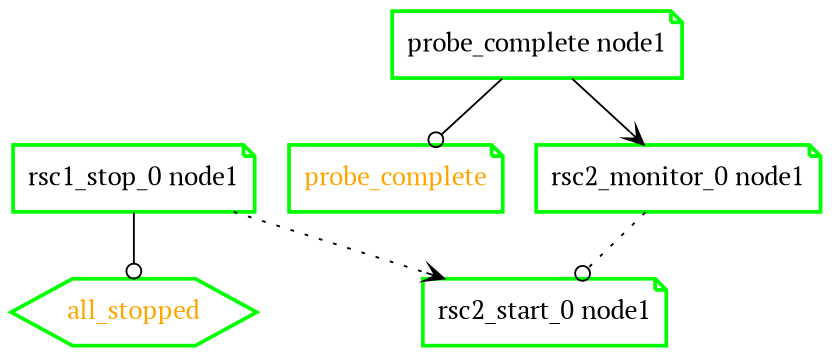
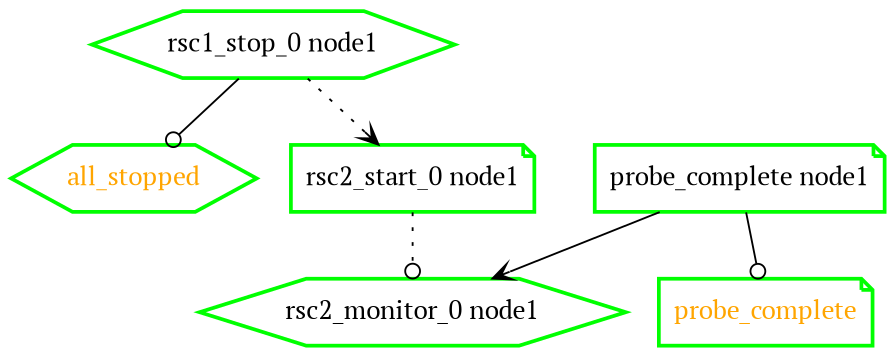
(134, 178) -> (273, 45)
(678, 178) -> (413, 312)
(617, 240) -> (413, 238)
